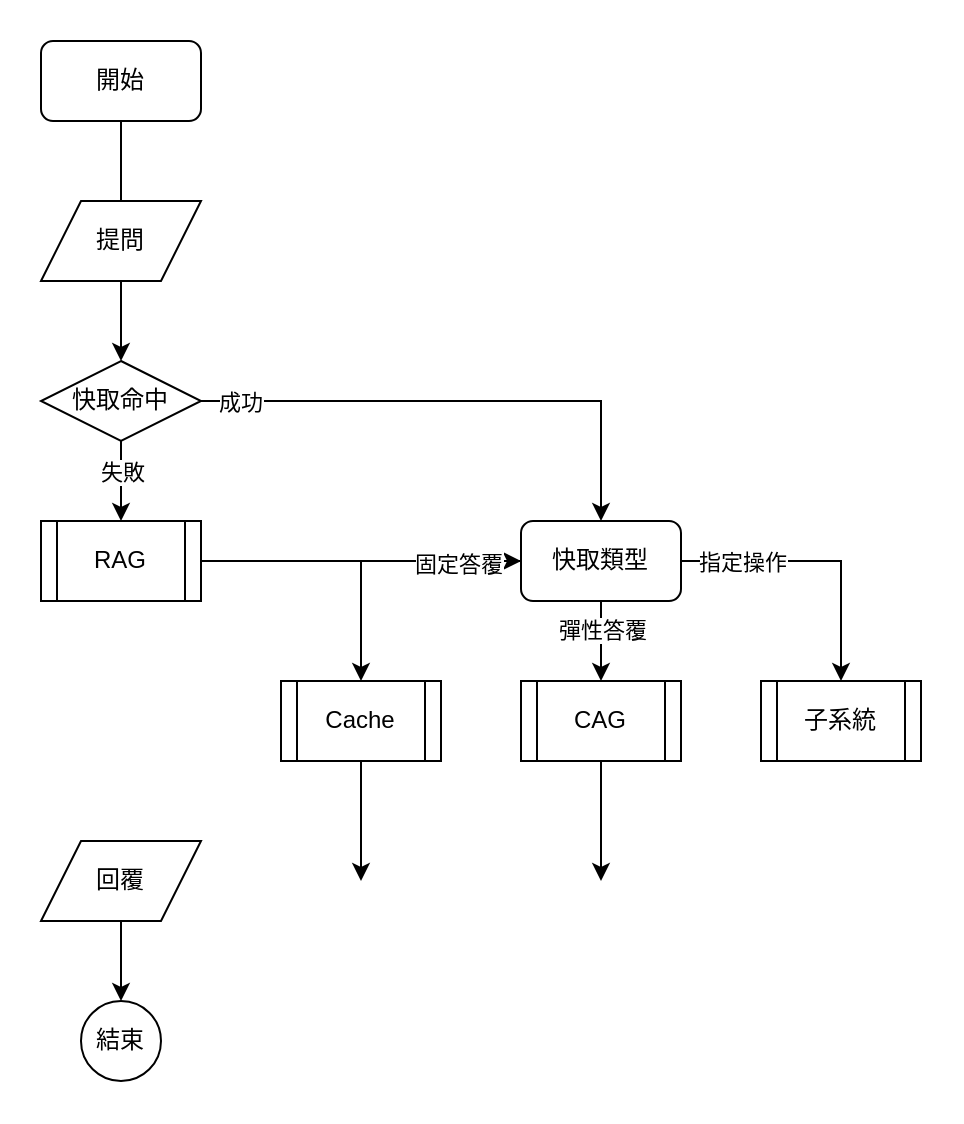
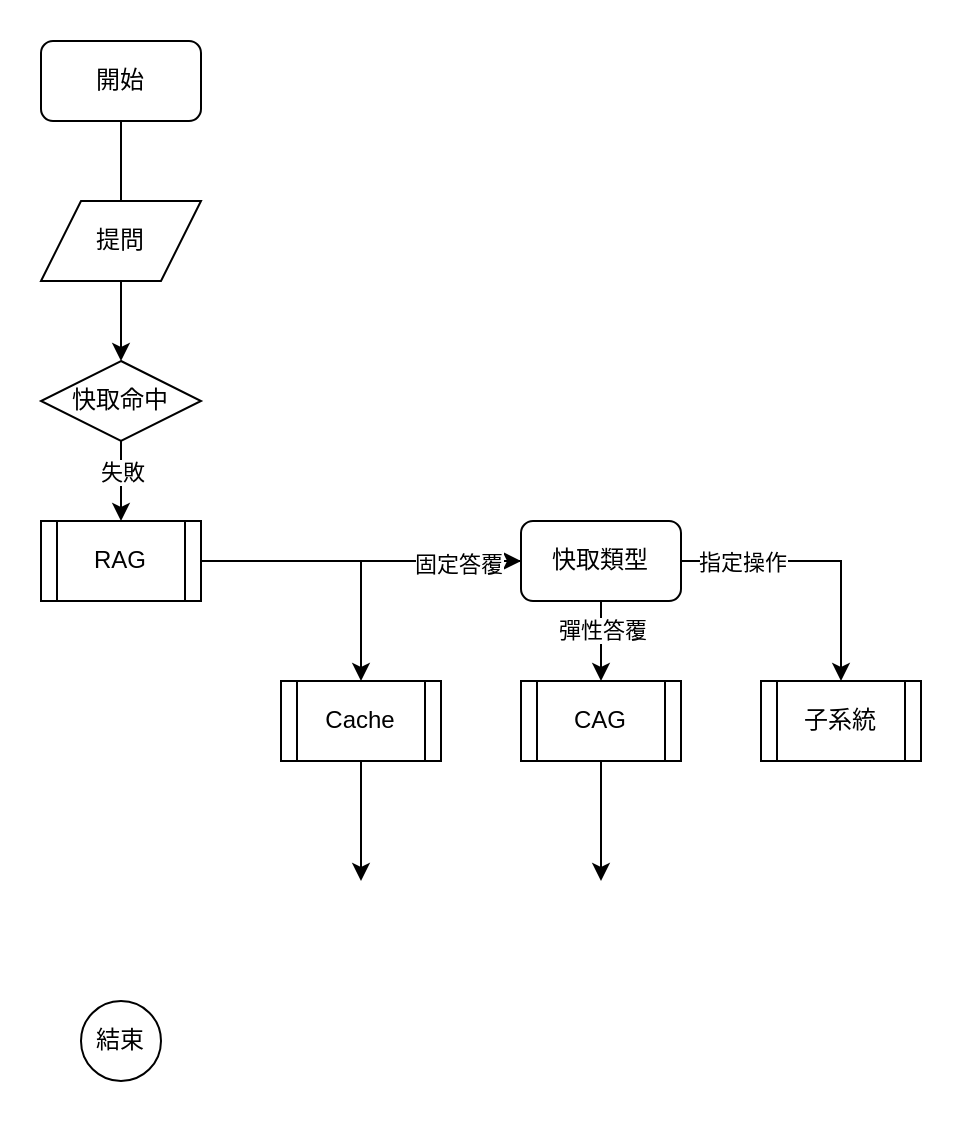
(454, 401) -> none
(121, 881) -> none
(121, 954) -> none
